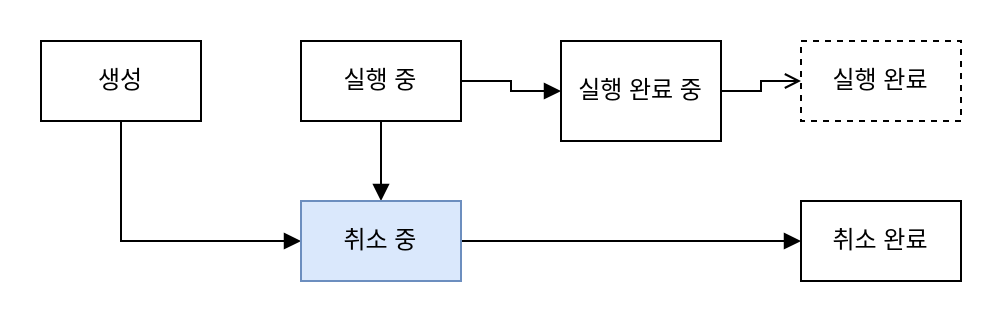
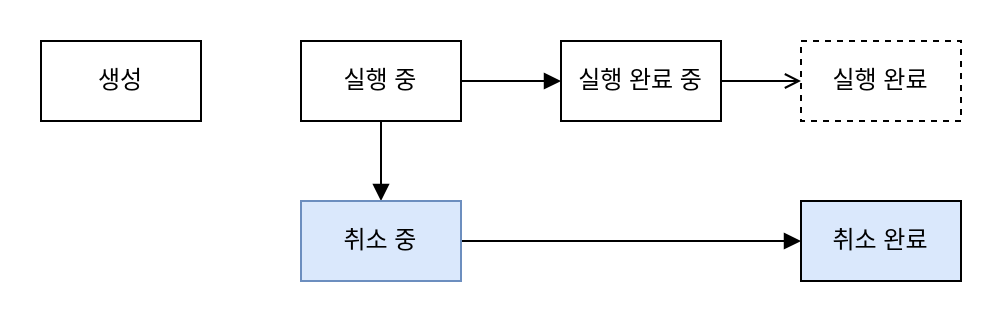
(641, 91) -> (641, 81)
(142, 241) -> none
(881, 241) -> (881, 241)
